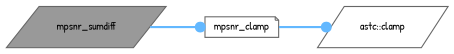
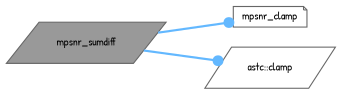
(300, 27) -> (179, 55)
